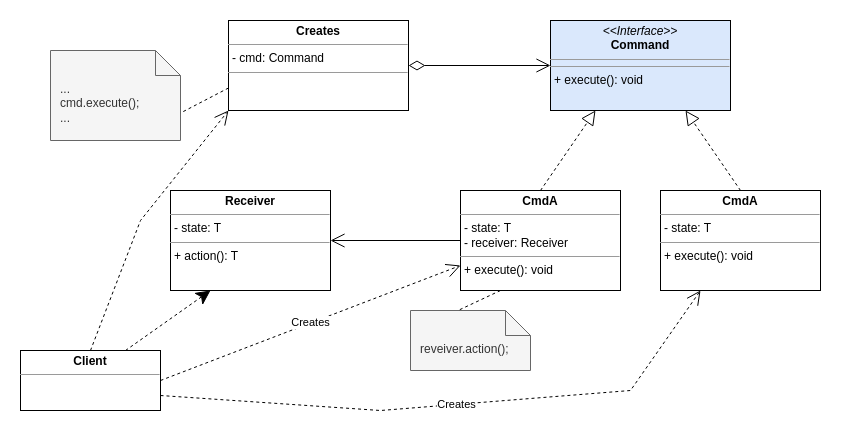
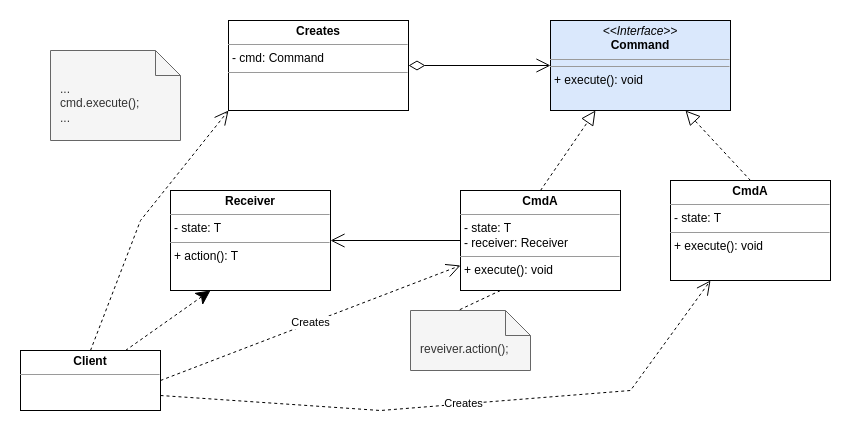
(205, 100) -> none
(741, 241) -> (751, 231)
